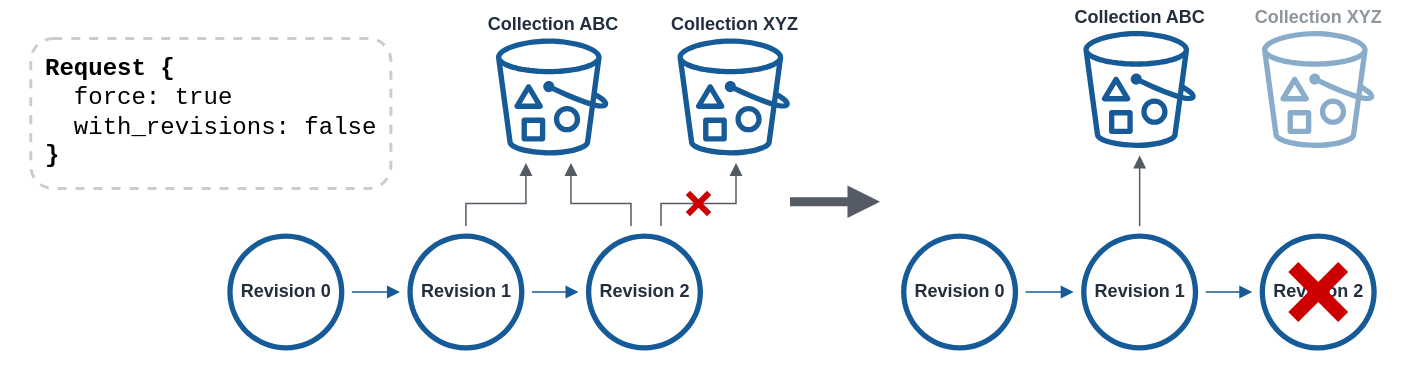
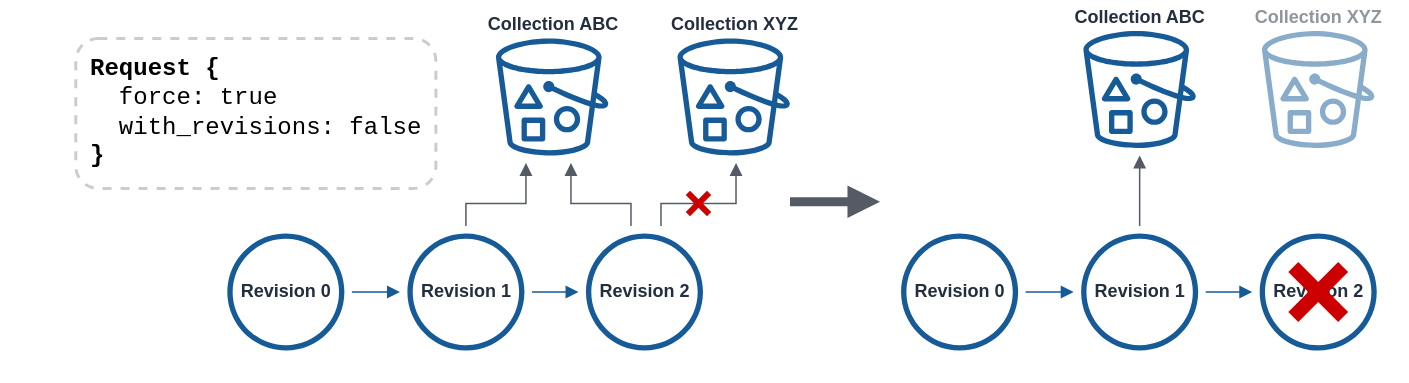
(211, 113) -> (256, 113)
